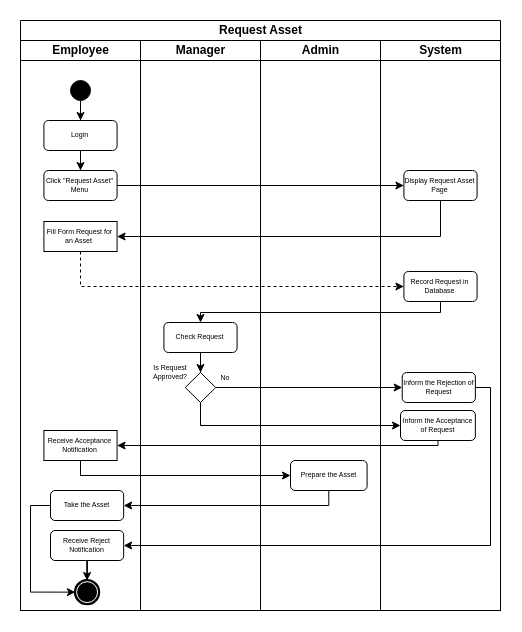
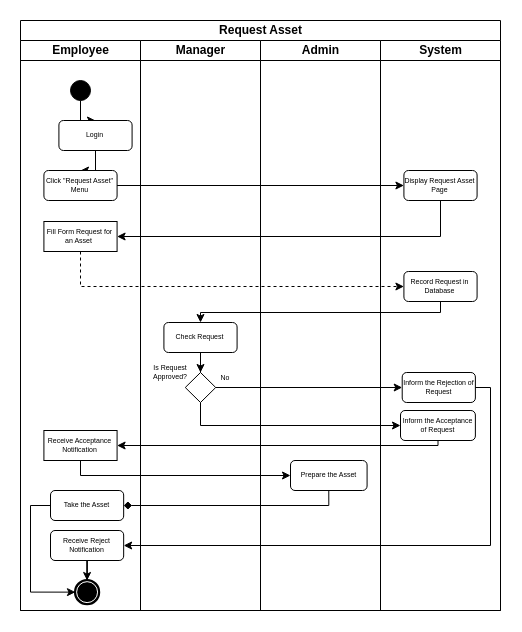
(80, 136) -> (95, 136)
(132, 506) -> (132, 506)
